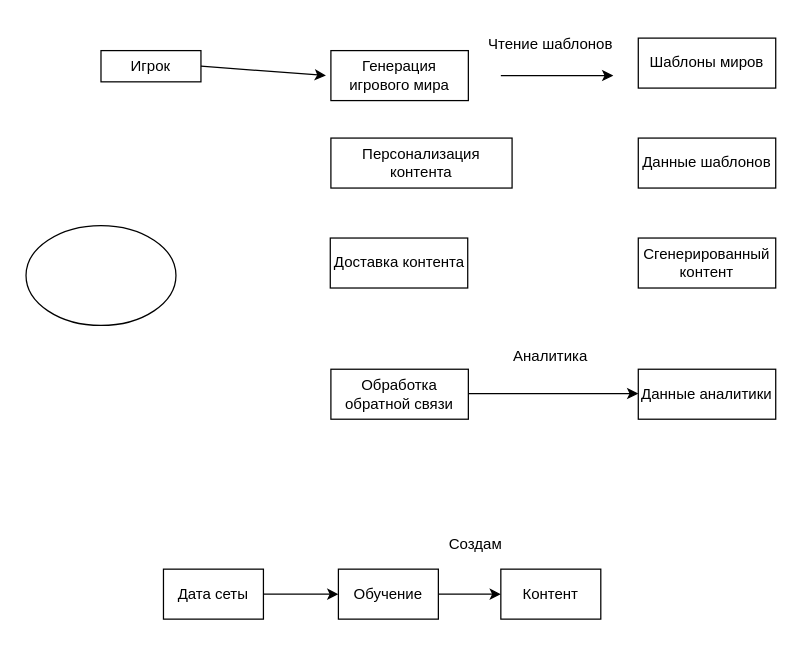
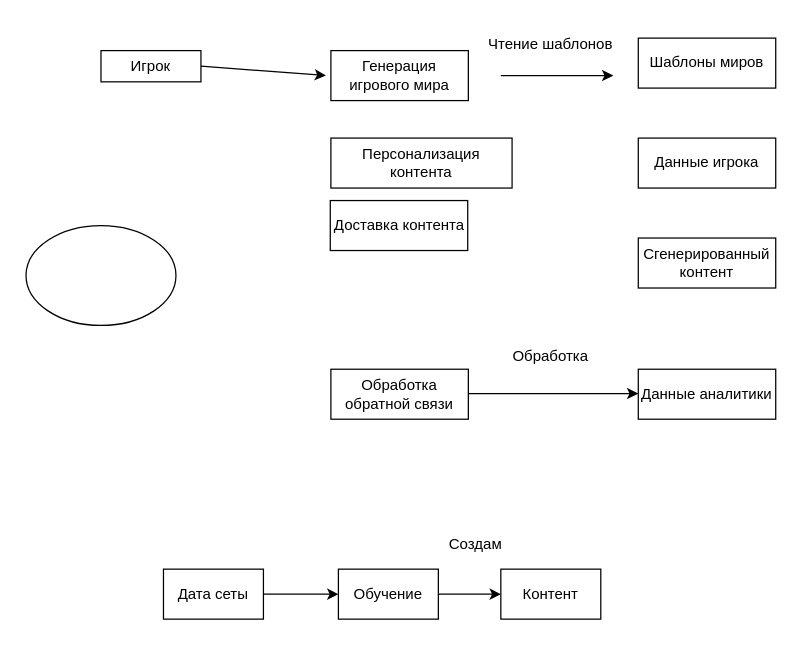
(707, 163) -> (707, 163)
(399, 263) -> (399, 226)
(551, 357) -> (551, 357)
